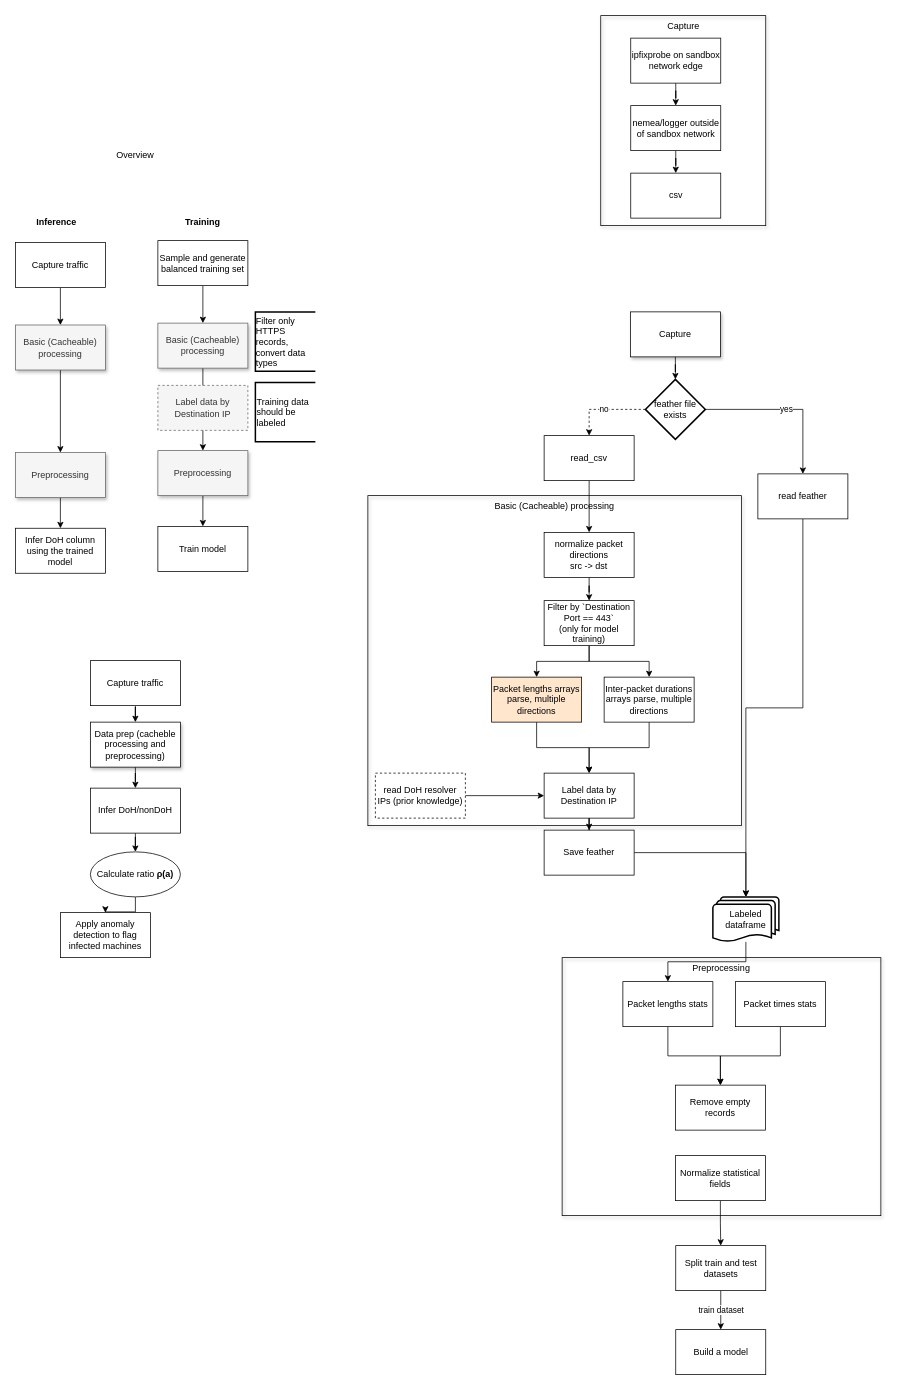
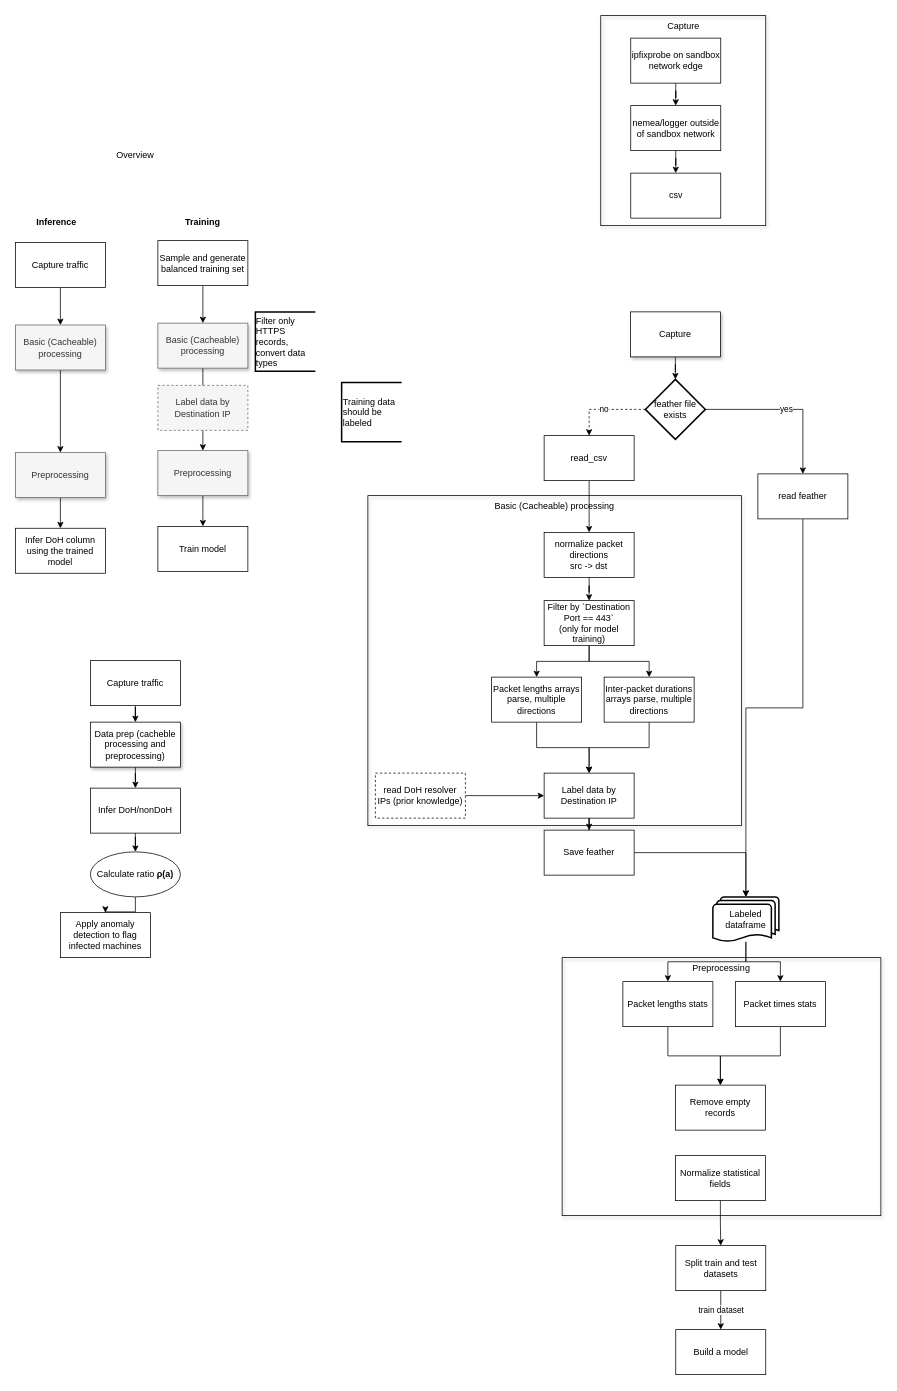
(285, 412) -> (372, 412)
(537, 699) -> (537, 699)
none -> (770, 962)
